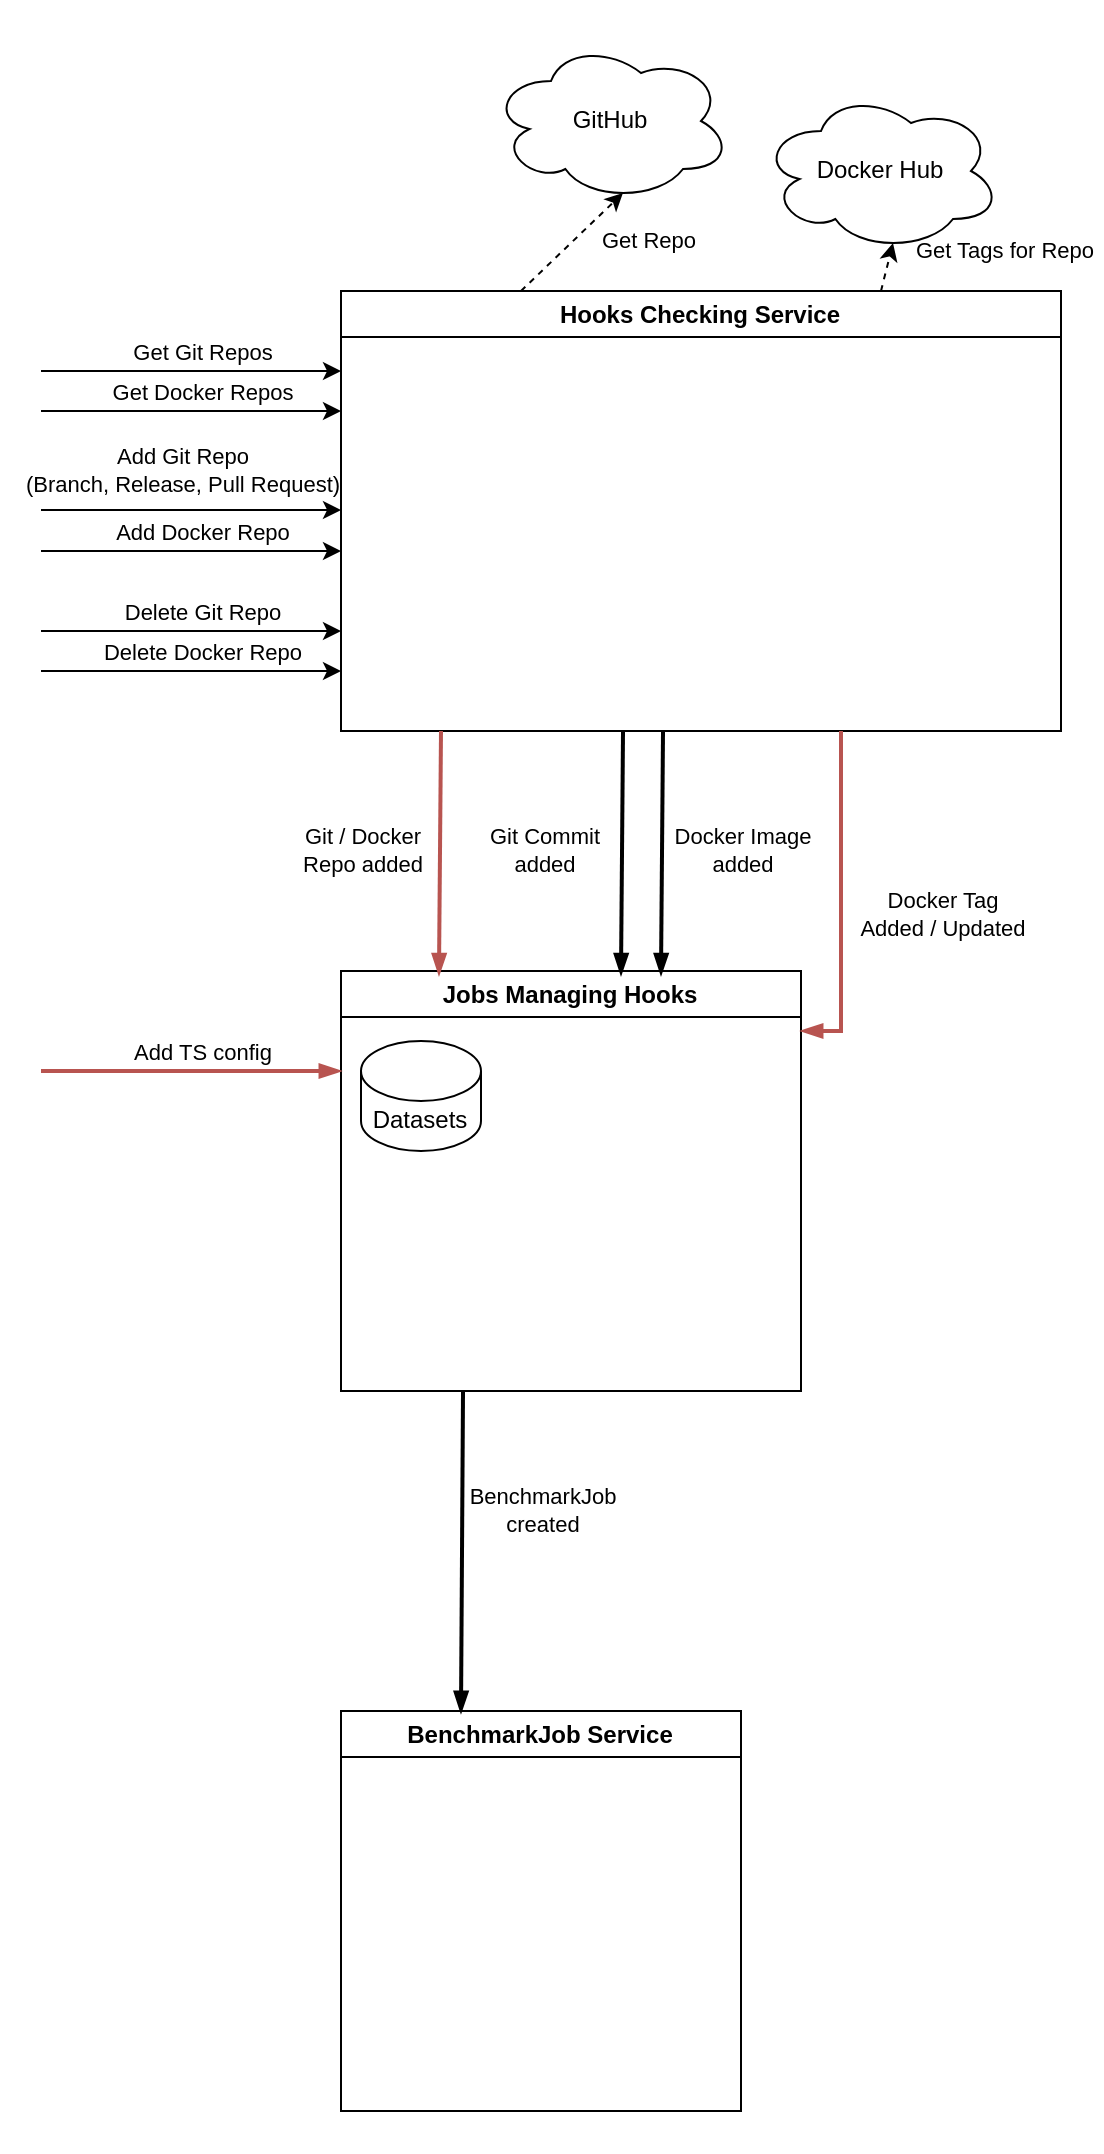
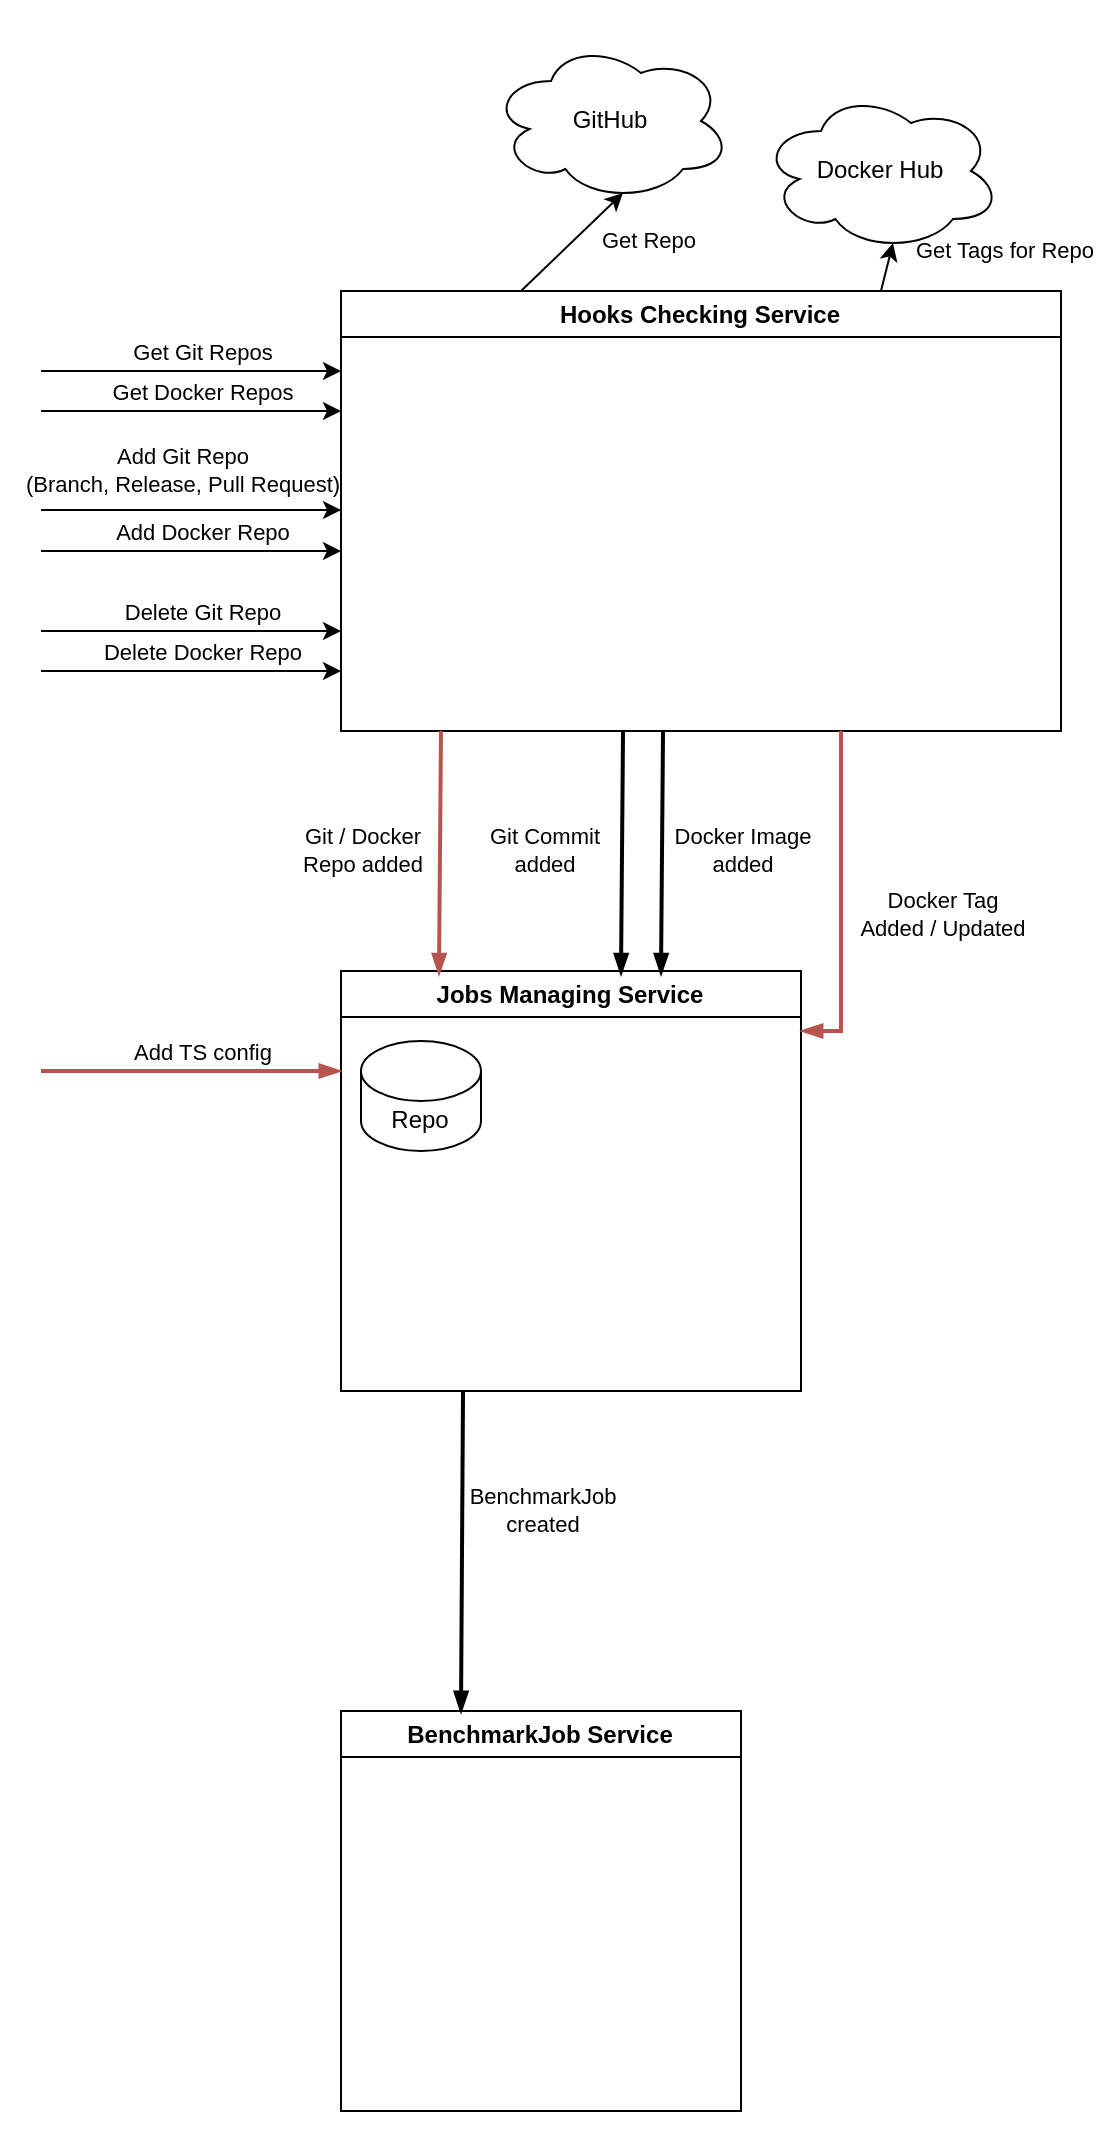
(569, 245) -> (569, 245)
(886, 271) -> (886, 271)
(570, 995) -> (570, 995)
(421, 1121) -> (421, 1121)
